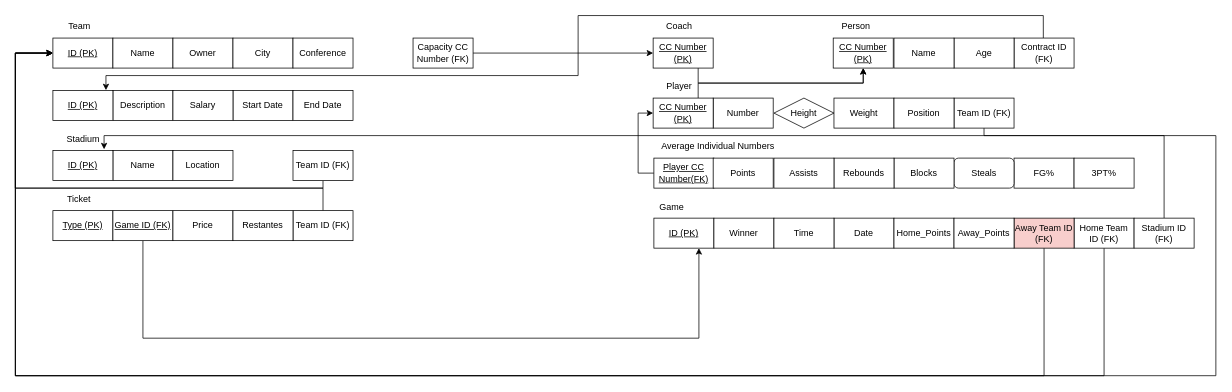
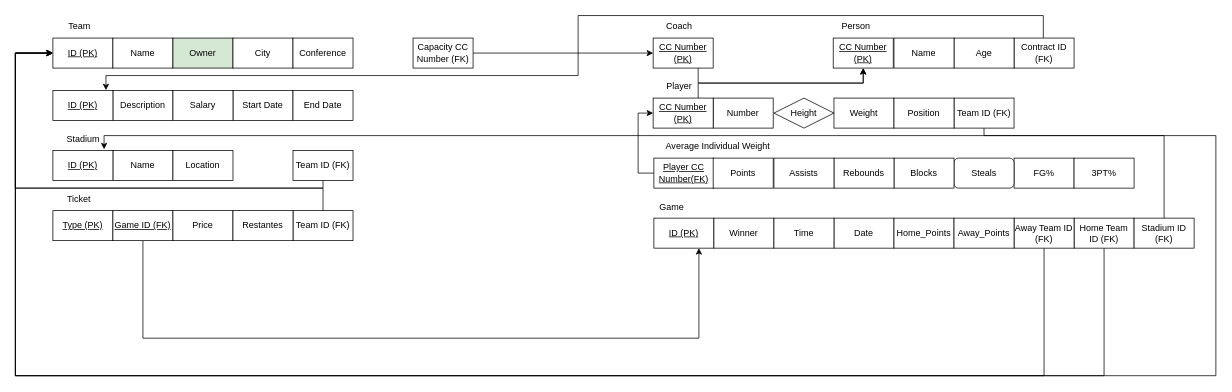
(203, 53) -> (203, 53)
(718, 147) -> (718, 147)
(1044, 233) -> (1044, 233)
